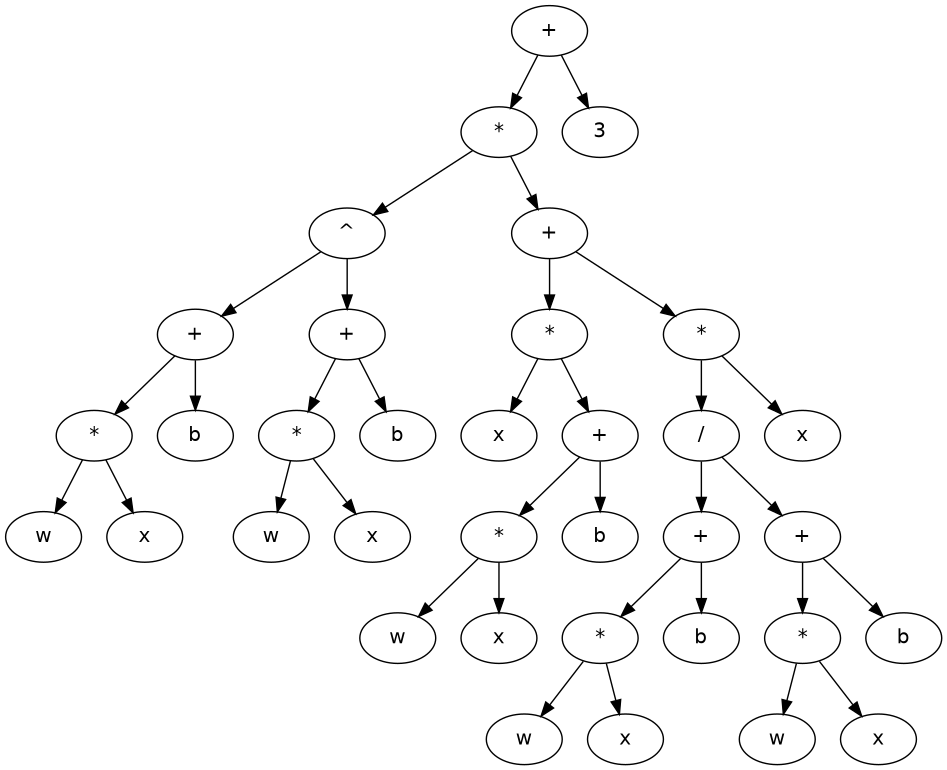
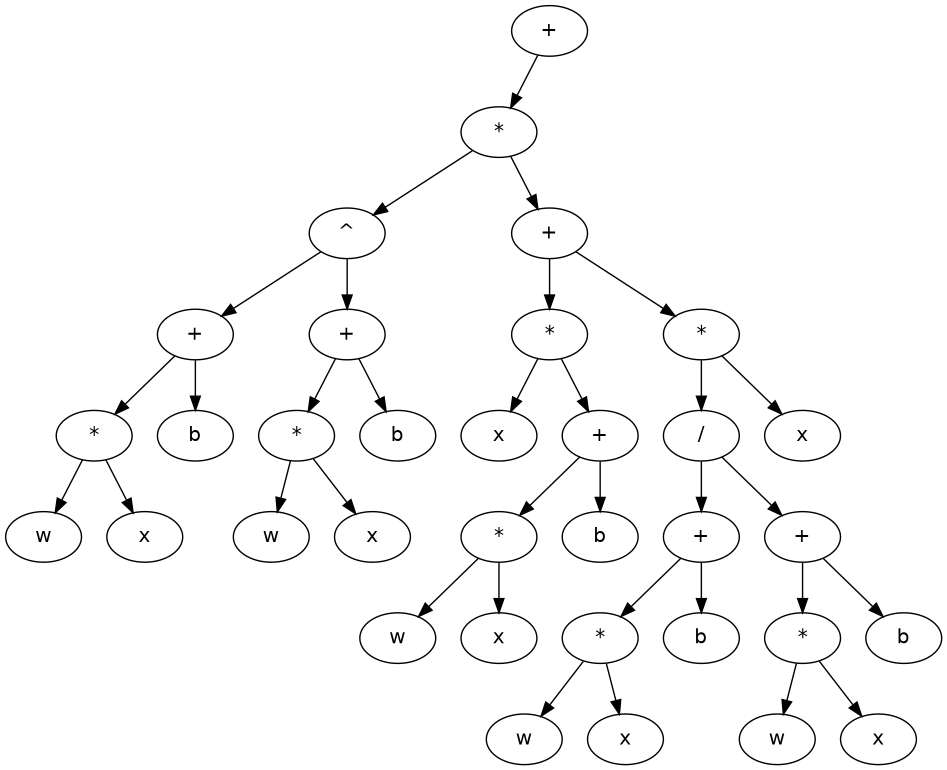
(600, 132) -> none
